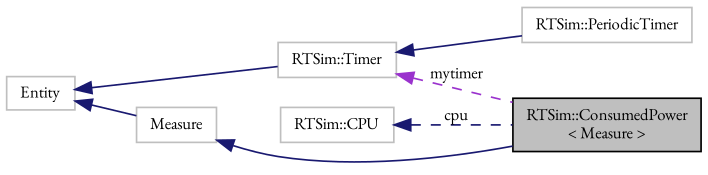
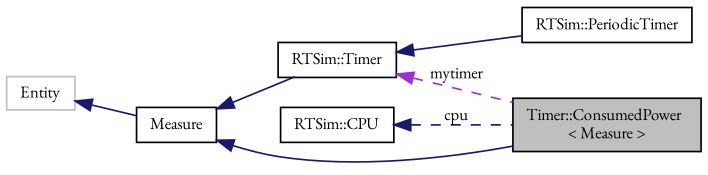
(607, 25) -> (607, 25)
(337, 60) -> (337, 60)
(185, 77) -> (264, 90)
(177, 125) -> (177, 125)
(337, 125) -> (337, 125)
(607, 125) -> (607, 125)
